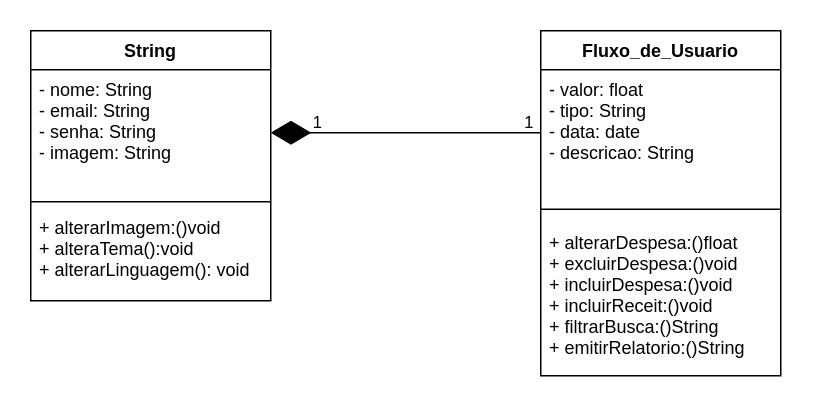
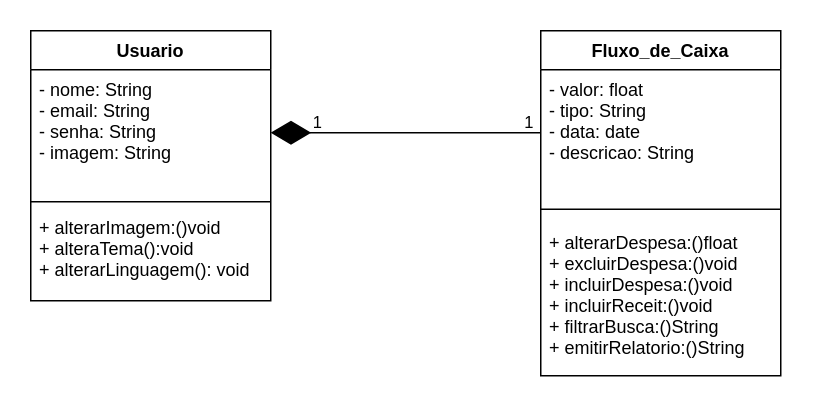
(150, 51) -> (150, 51)
(660, 51) -> (660, 51)
